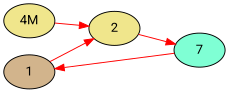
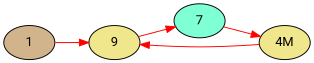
(114, 28) -> (114, 43)
(119, 60) -> (238, 30)
